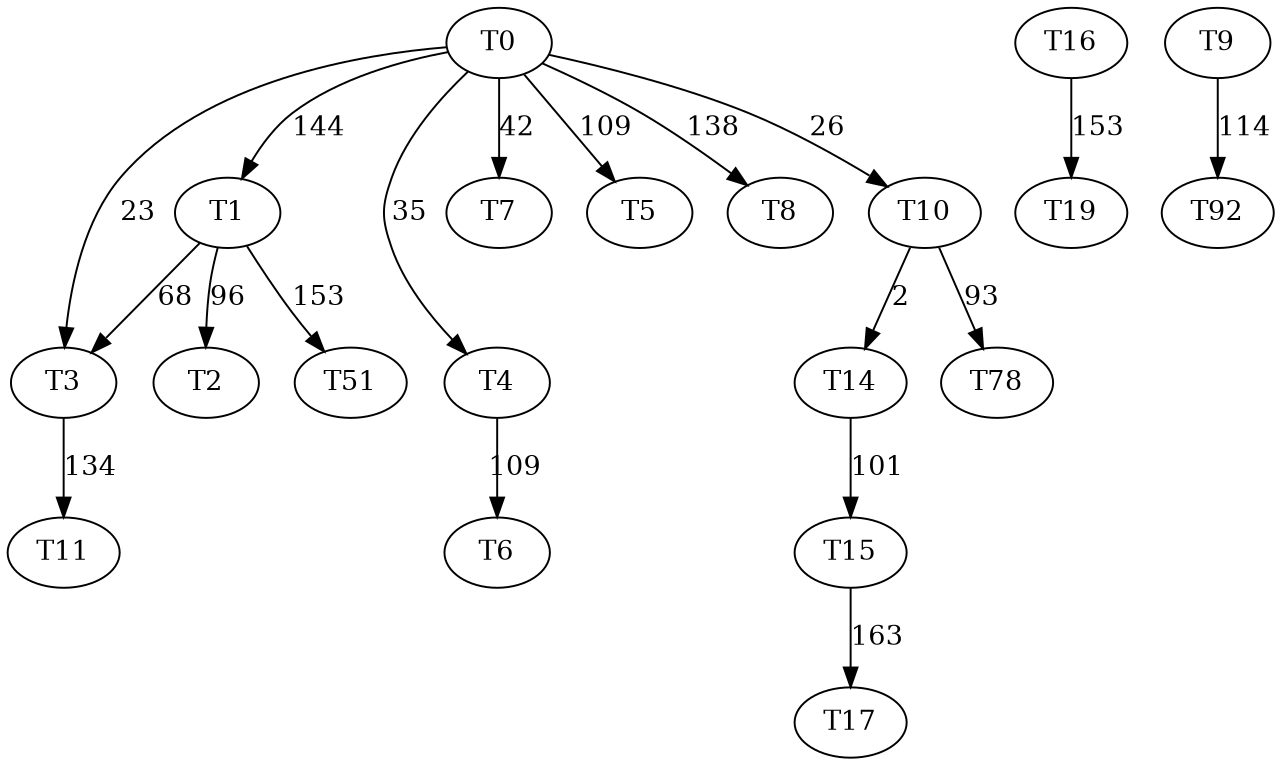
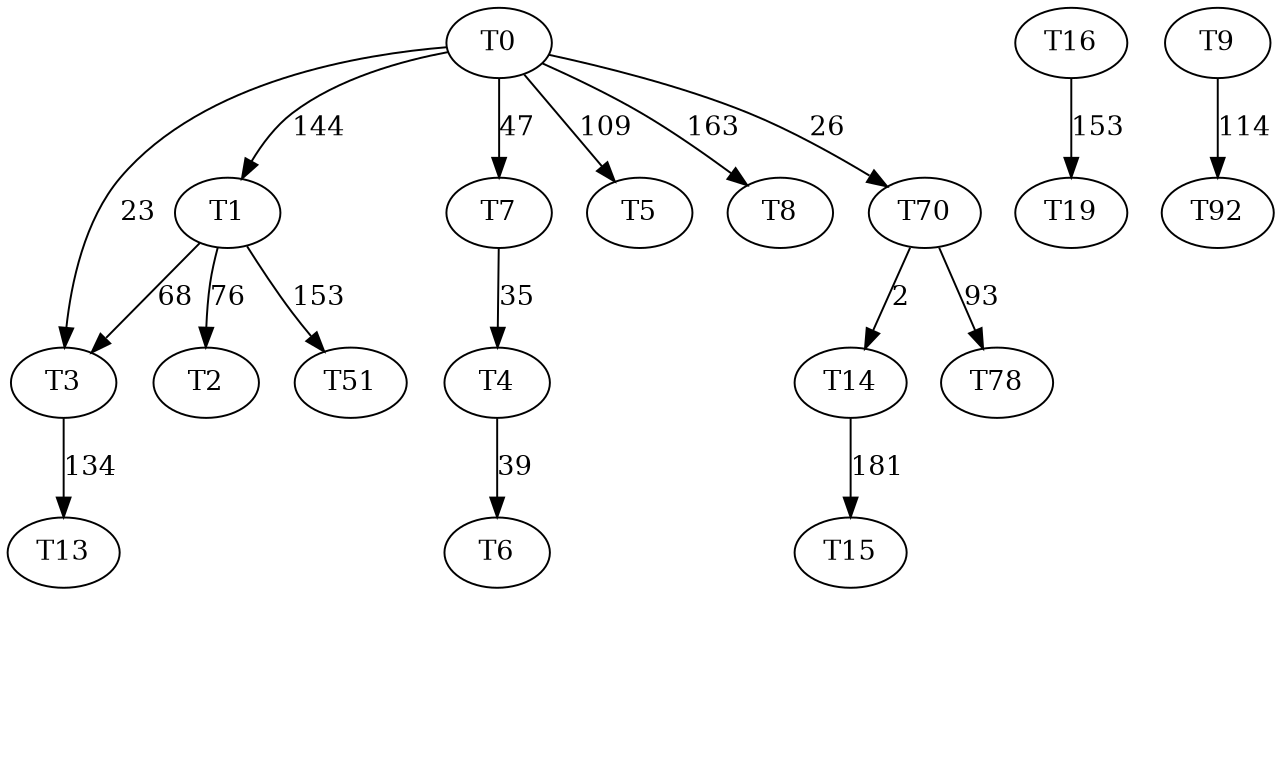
(518, 128) -> (518, 128)
(714, 128) -> (714, 128)
(385, 203) -> (498, 288)
(925, 213) -> (925, 213)
(229, 298) -> (229, 298)
(516, 468) -> (516, 468)
(878, 468) -> (878, 468)
(64, 553) -> (64, 553)
(851, 723) -> none
